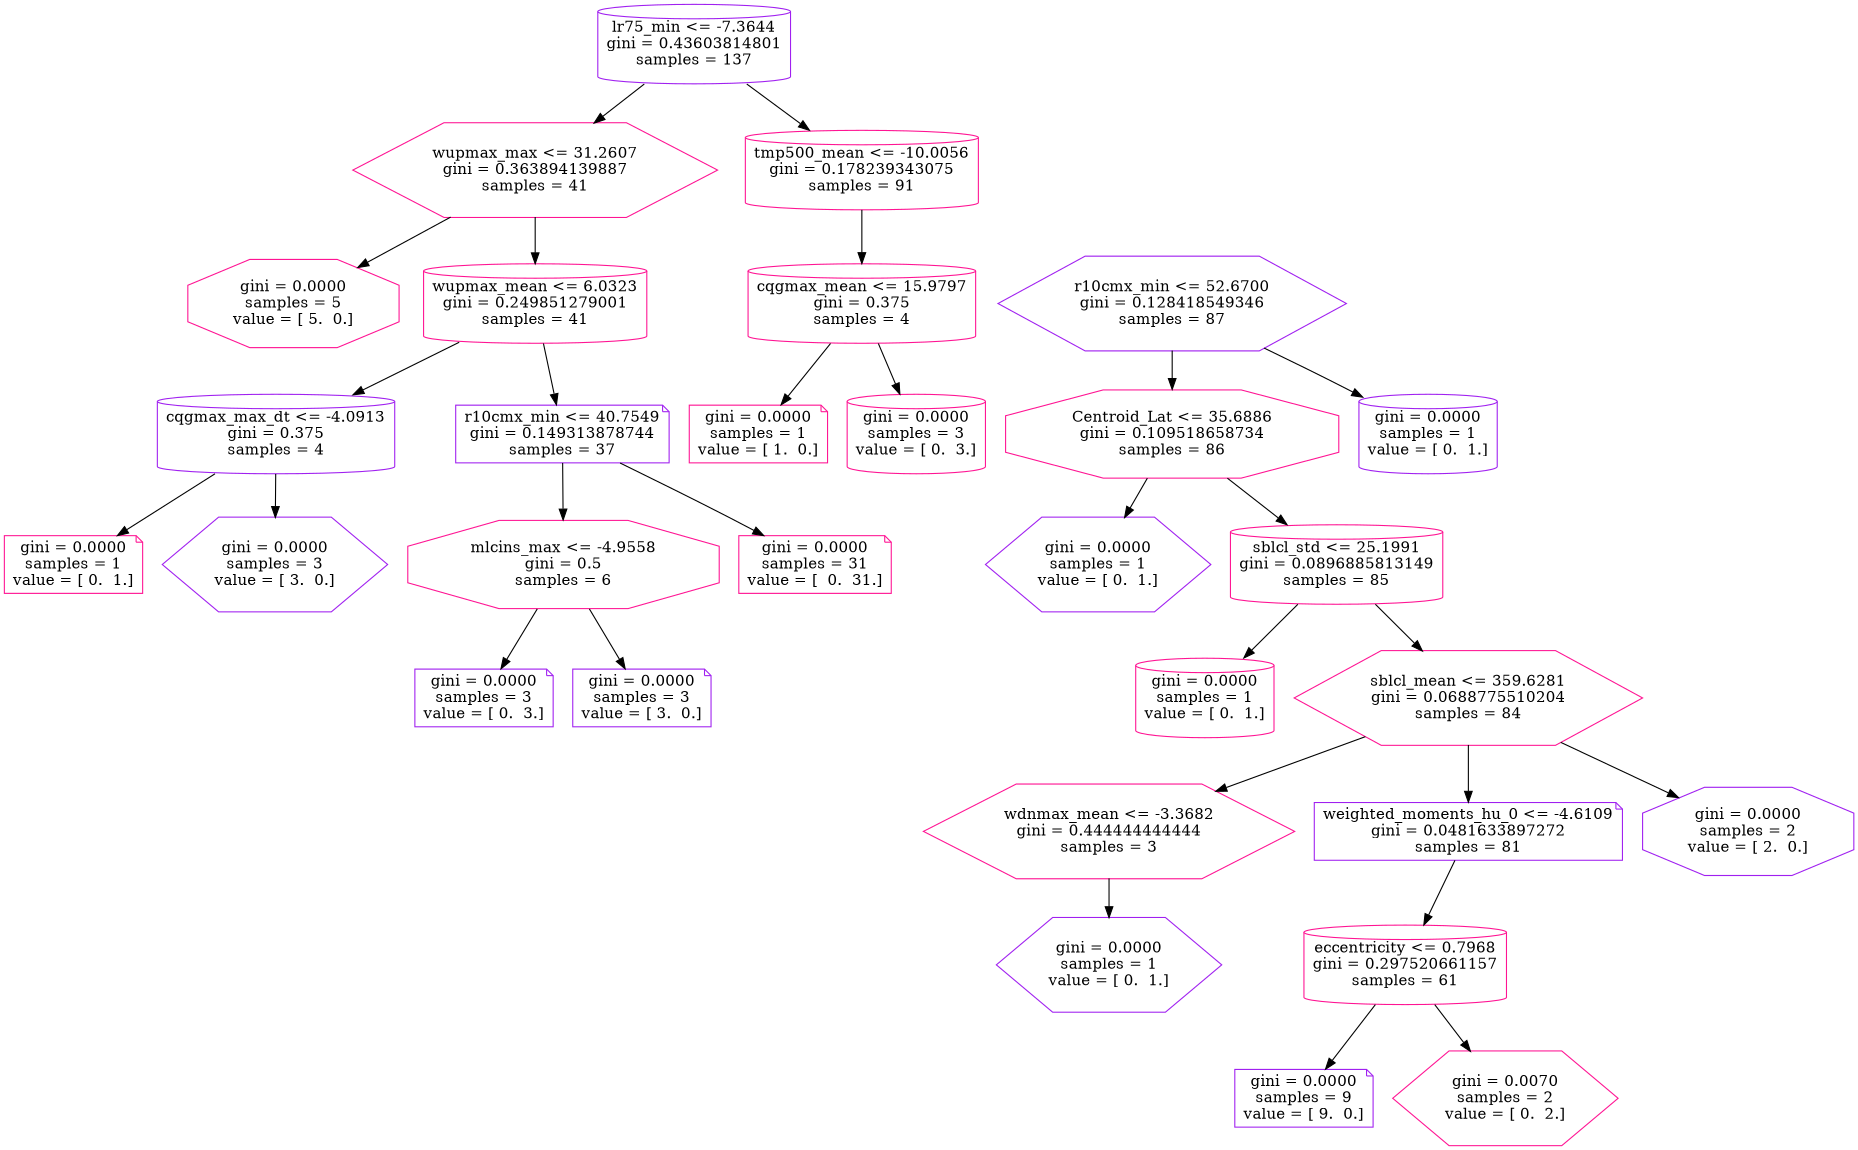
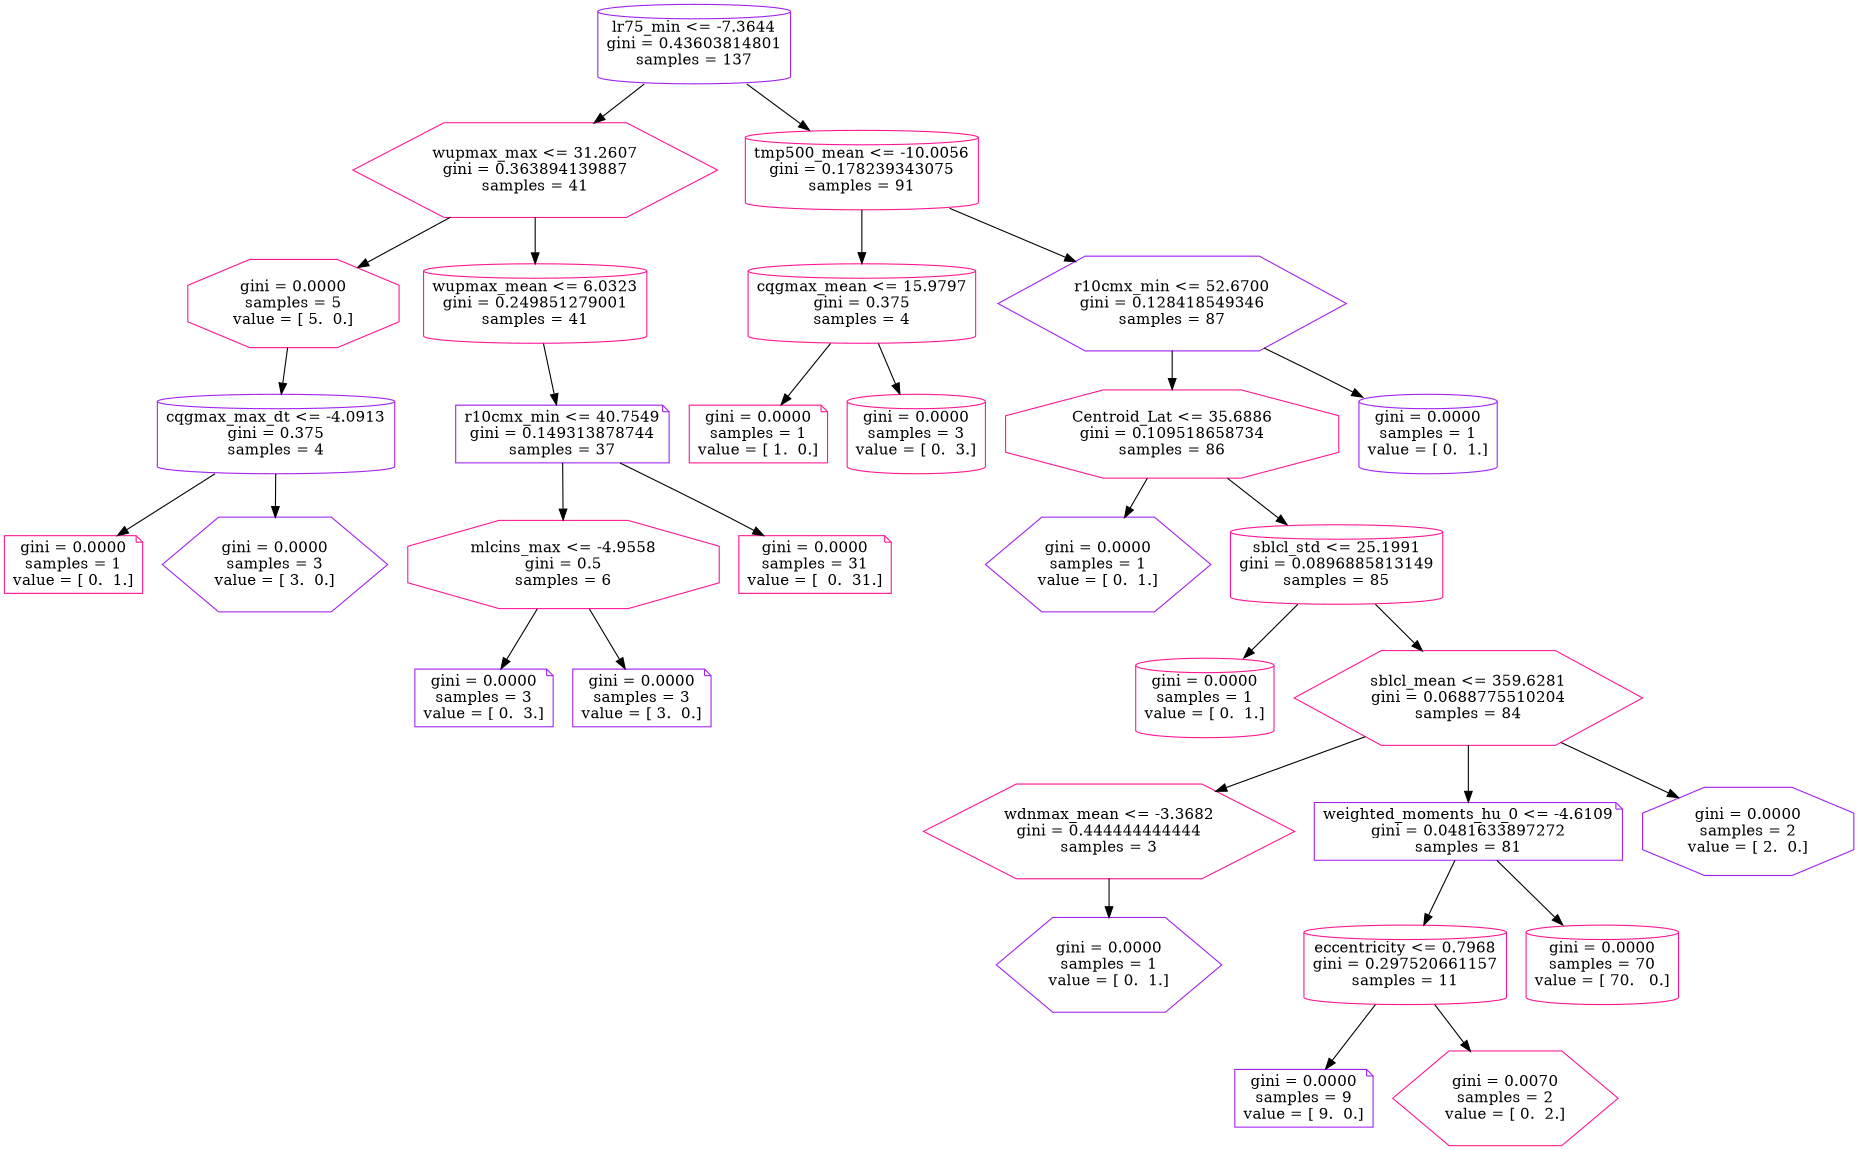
none -> (1008, 233)
(411, 366) -> (285, 365)
(1405, 965) -> (1405, 965)
none -> (1602, 965)
